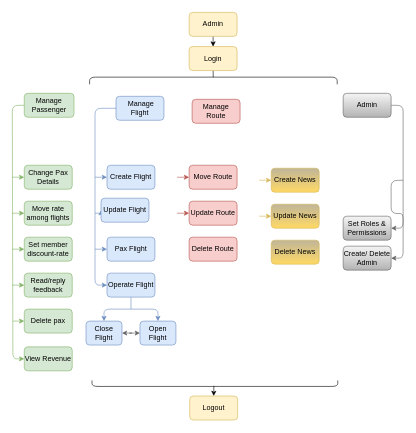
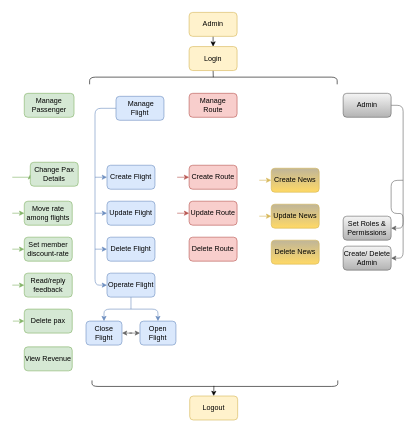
(216, 111) -> (213, 105)
(48, 177) -> (54, 174)
(213, 177) -> (213, 177)
(13, 197) -> none
(125, 210) -> (131, 213)
(131, 249) -> (131, 249)
